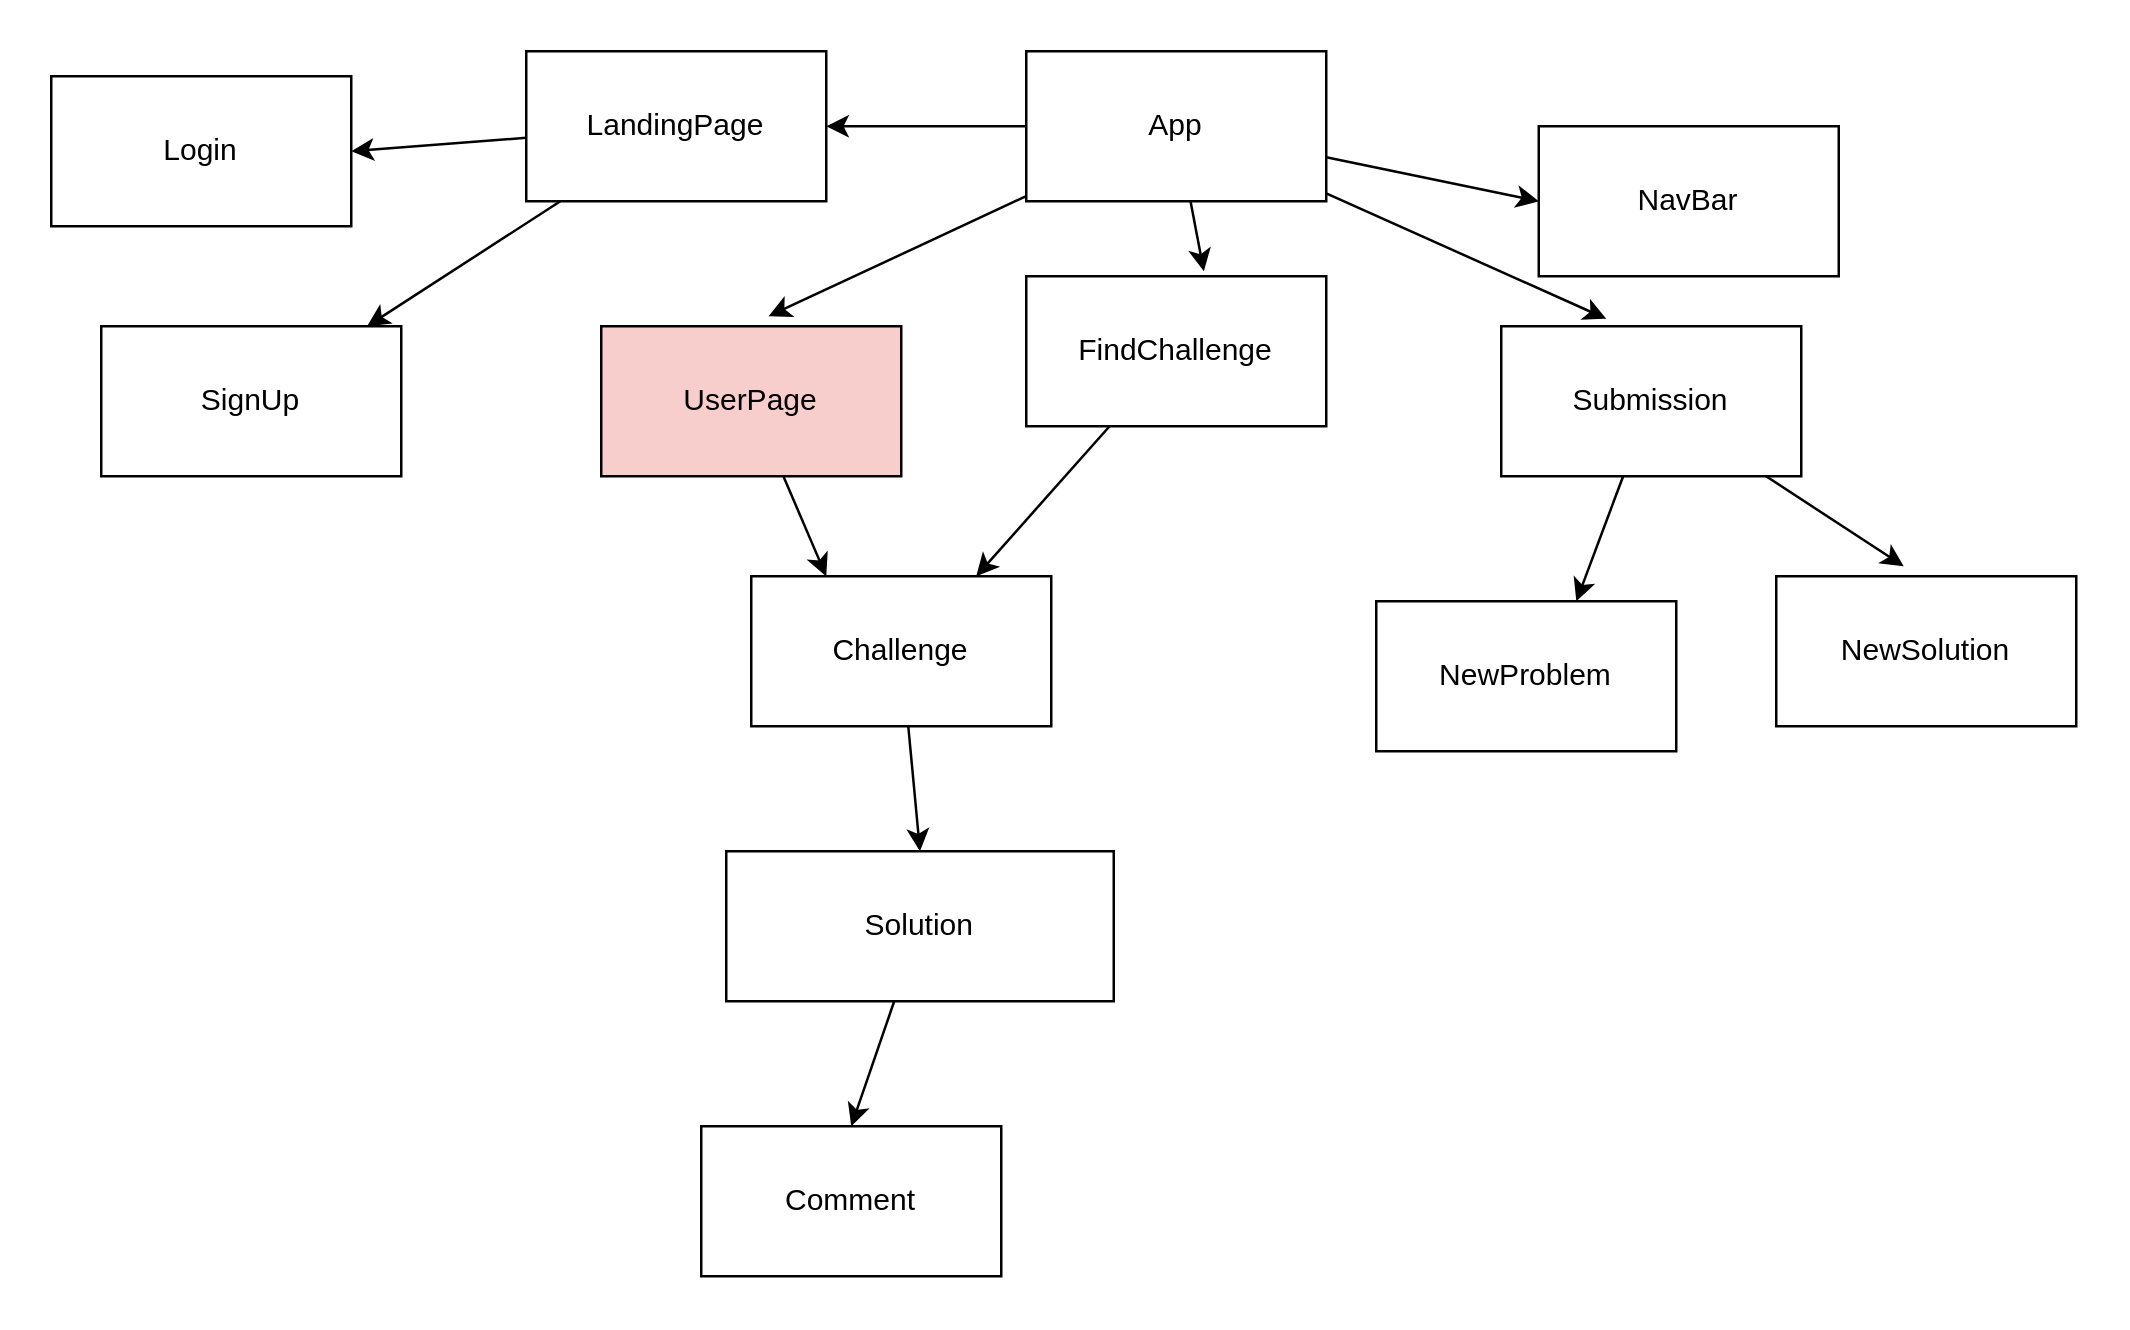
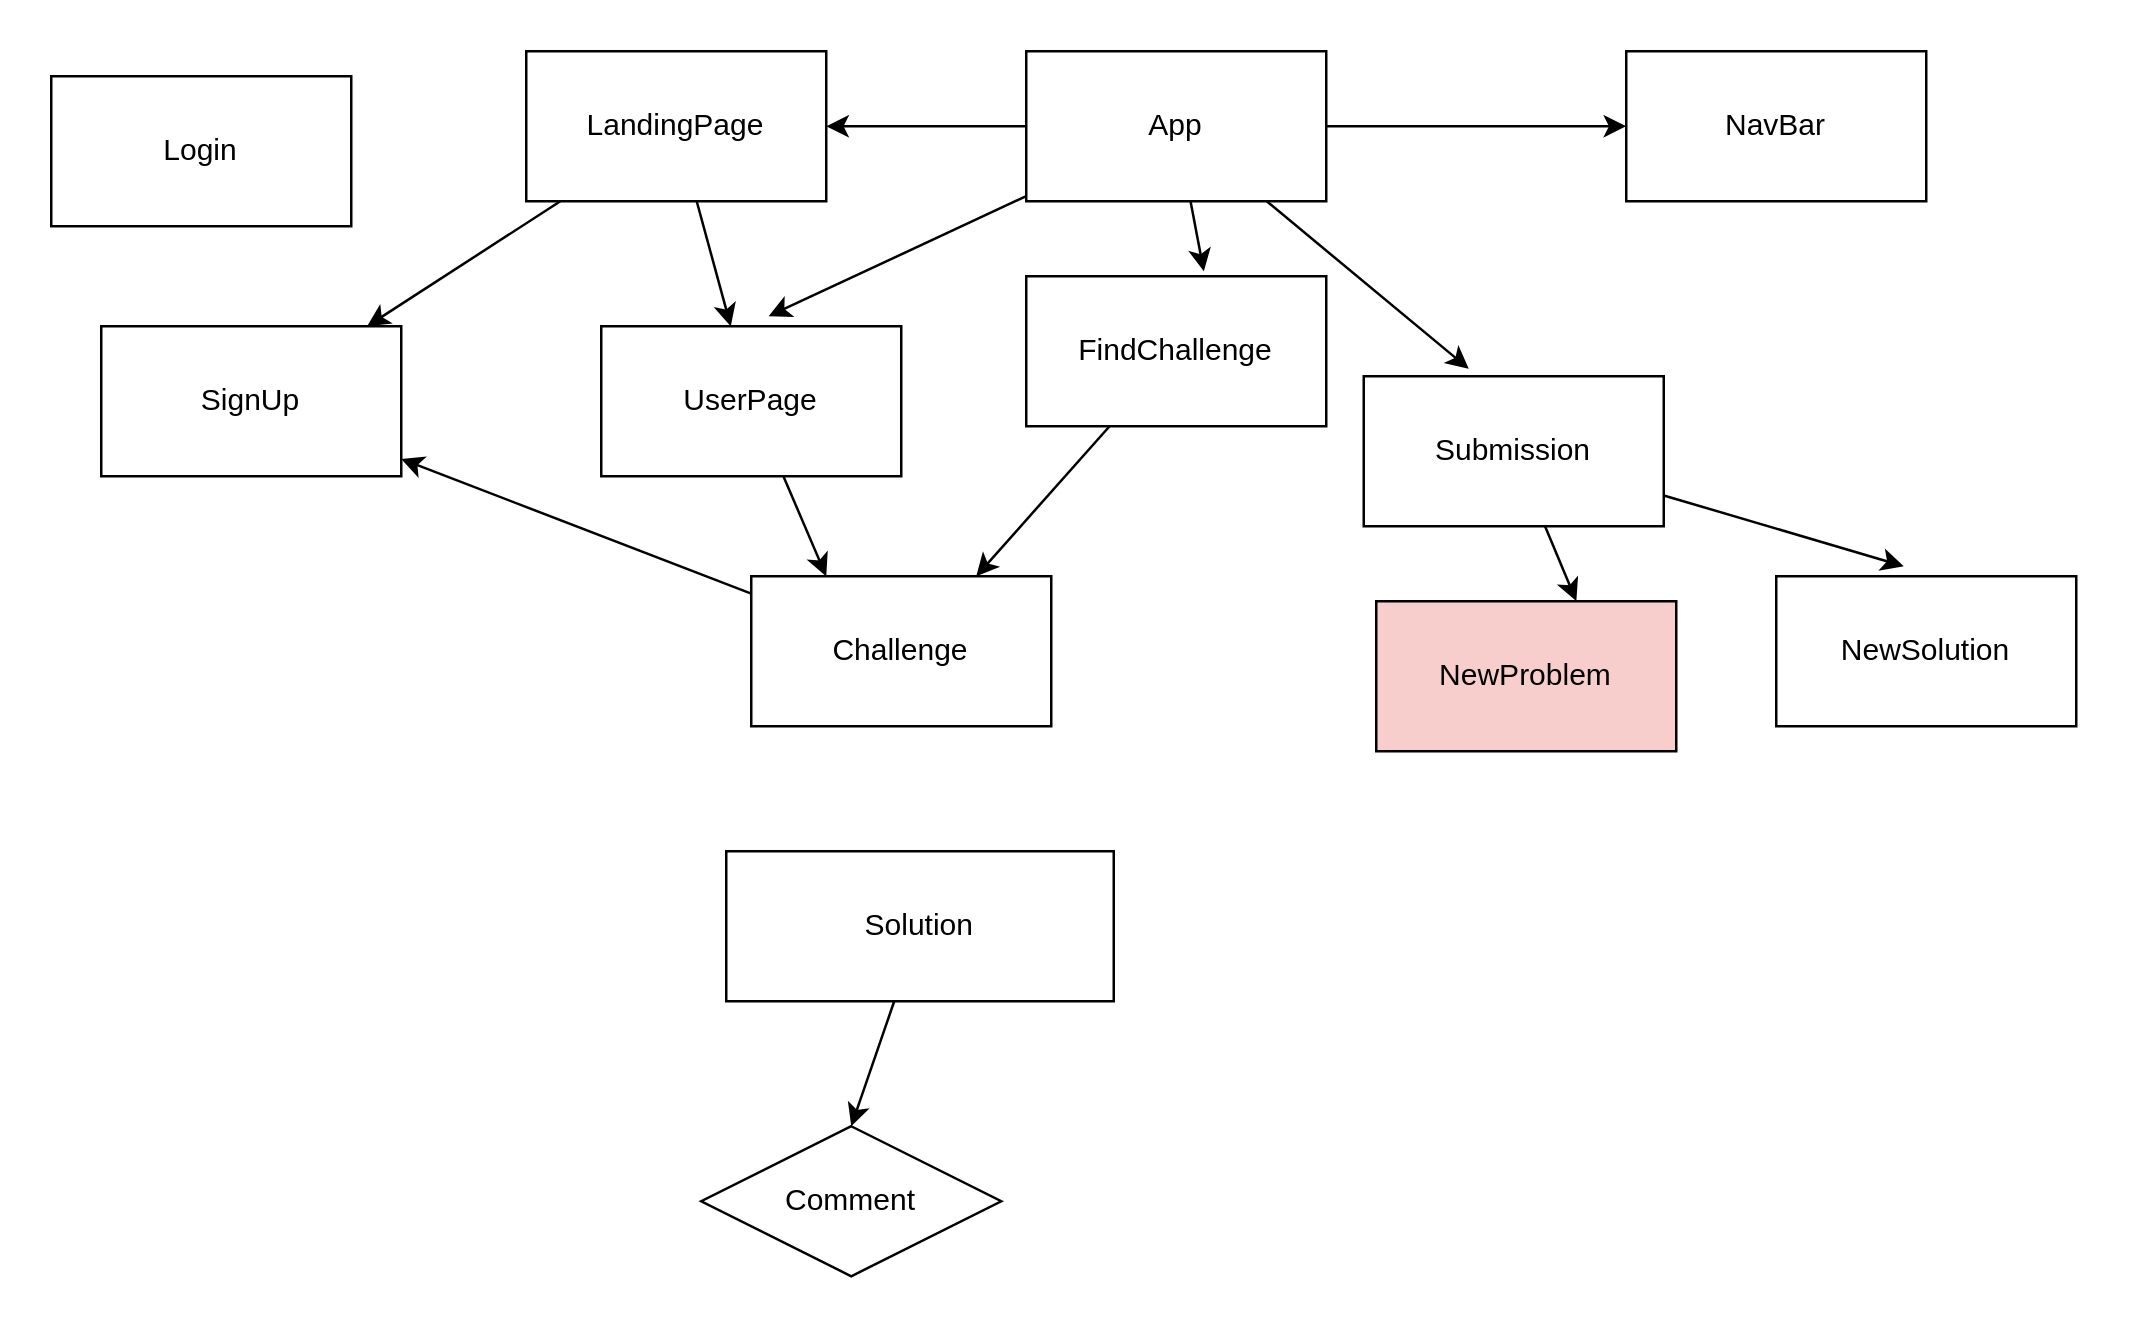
(447, 144) -> (712, 256)
(1689, 201) -> (1776, 126)
(751, 401) -> (751, 401)
(1651, 401) -> (1514, 451)
(1526, 676) -> (1526, 676)
(913, 780) -> (584, 529)
(851, 1201) -> (851, 1201)
